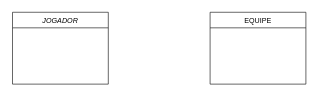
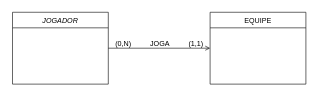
none -> (158, 48)
